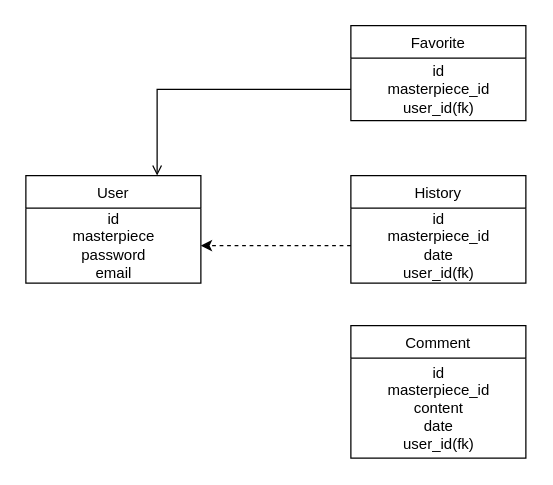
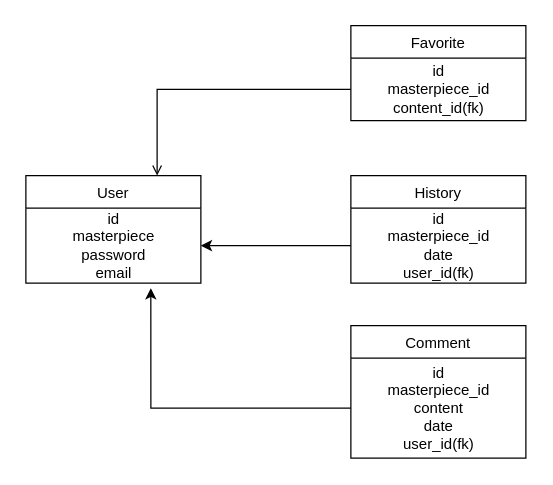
(439, 89) -> (439, 89)
(279, 246) -> (279, 246)
none -> (195, 408)
